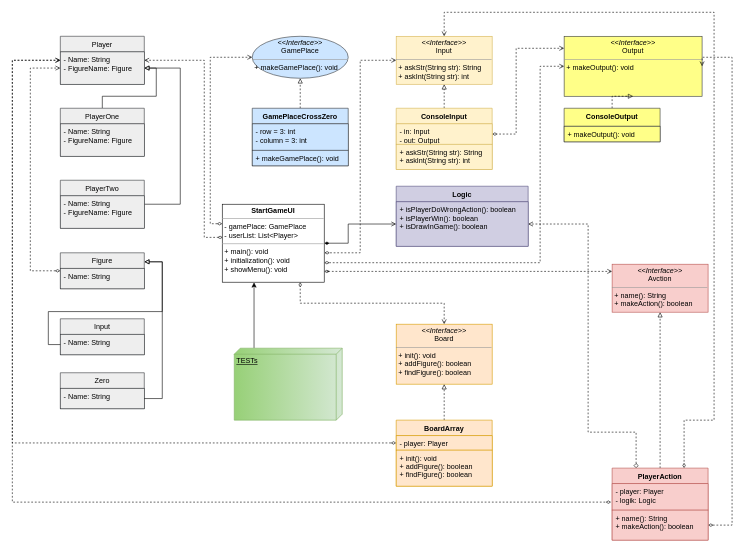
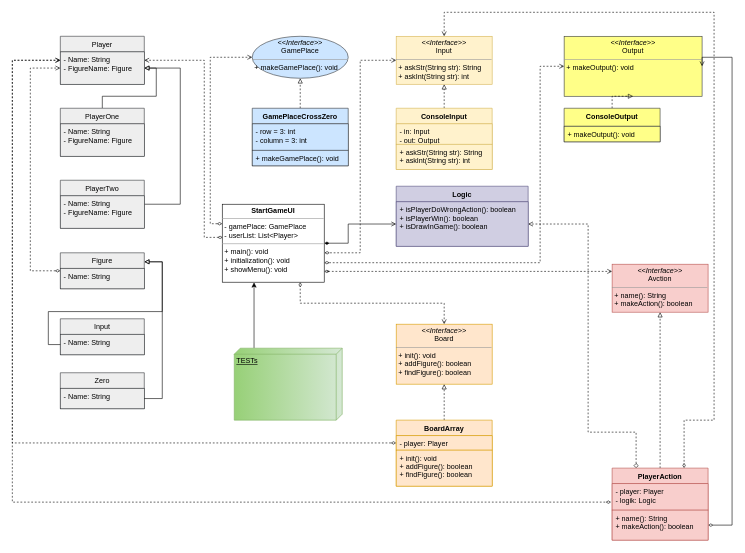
(516, 68) -> none
(732, 283) -> (732, 283)
